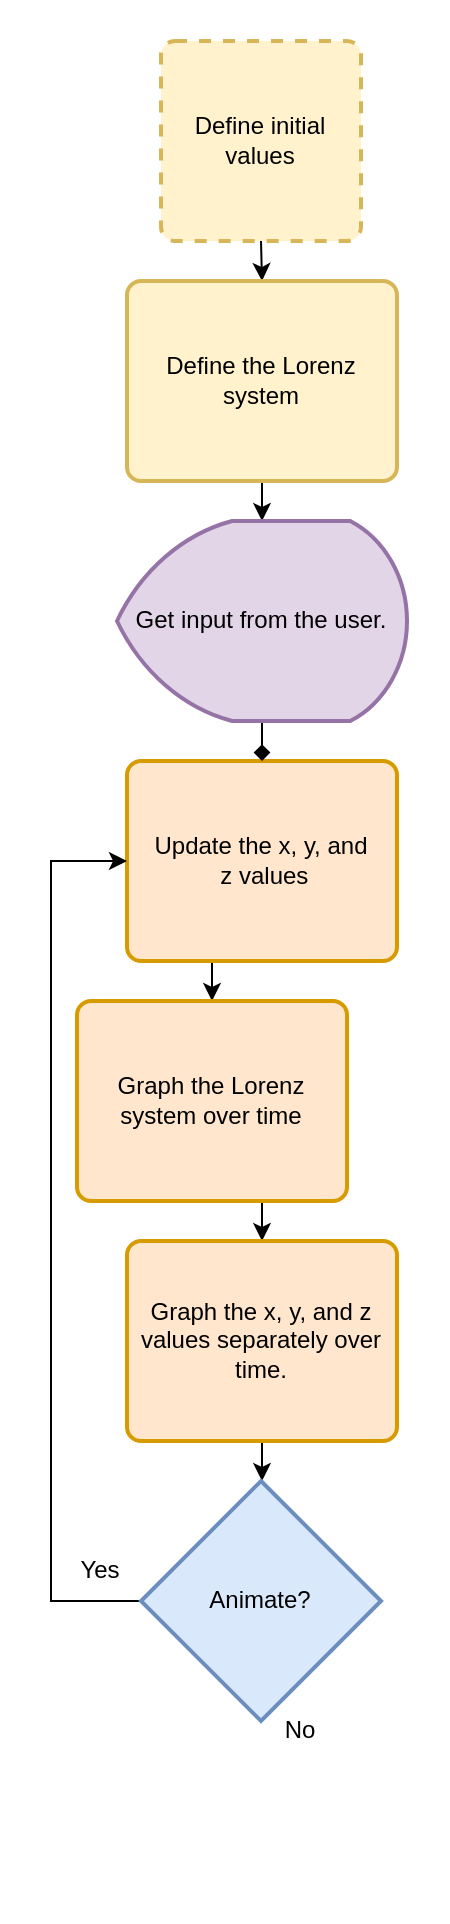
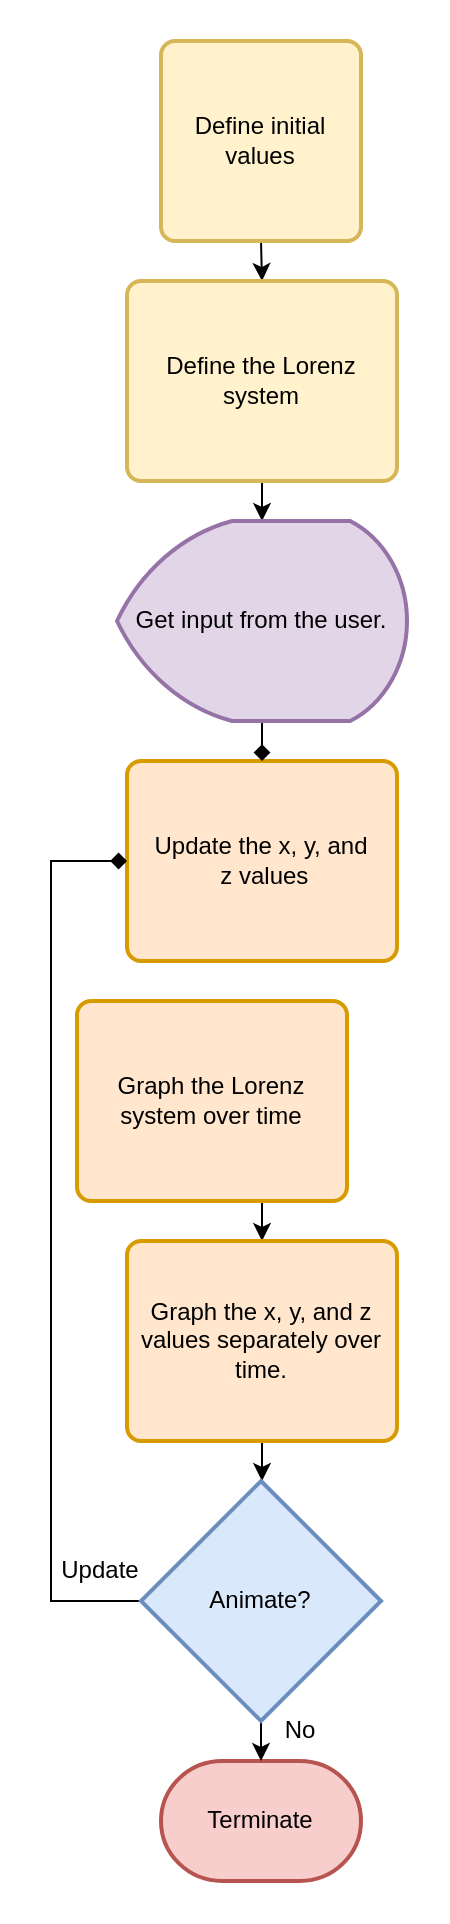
(261, 141) -> (261, 141)
(111, 861) -> (110, 861)
(212, 973) -> none
(101, 1571) -> (101, 1571)
none -> (261, 1734)
none -> (261, 1821)
